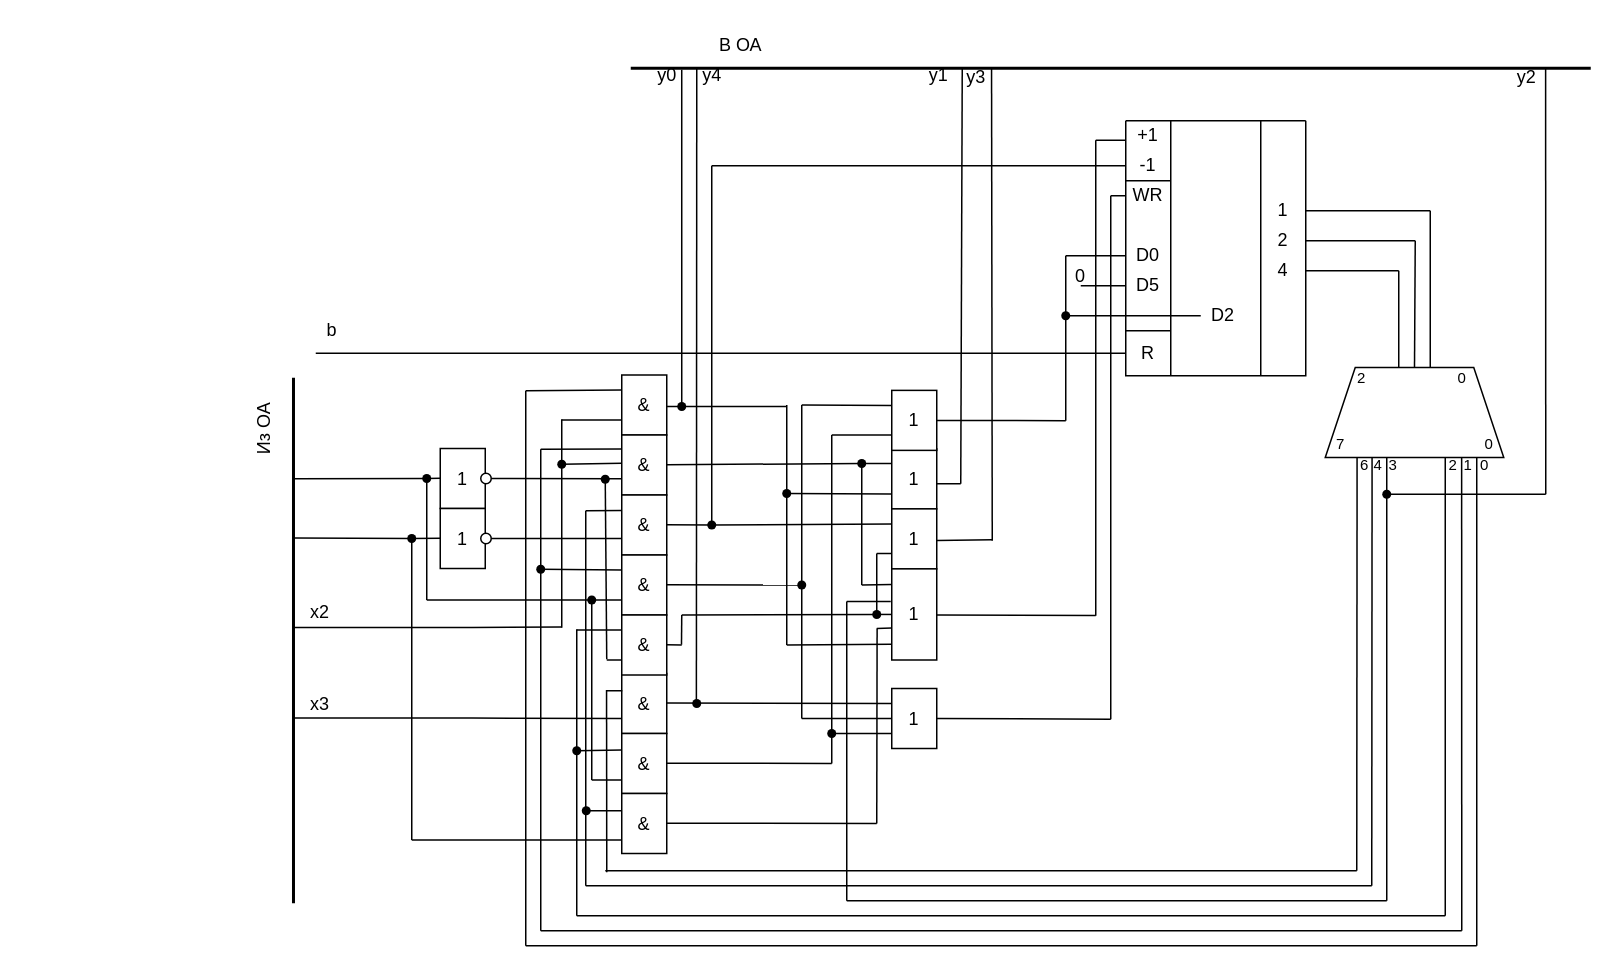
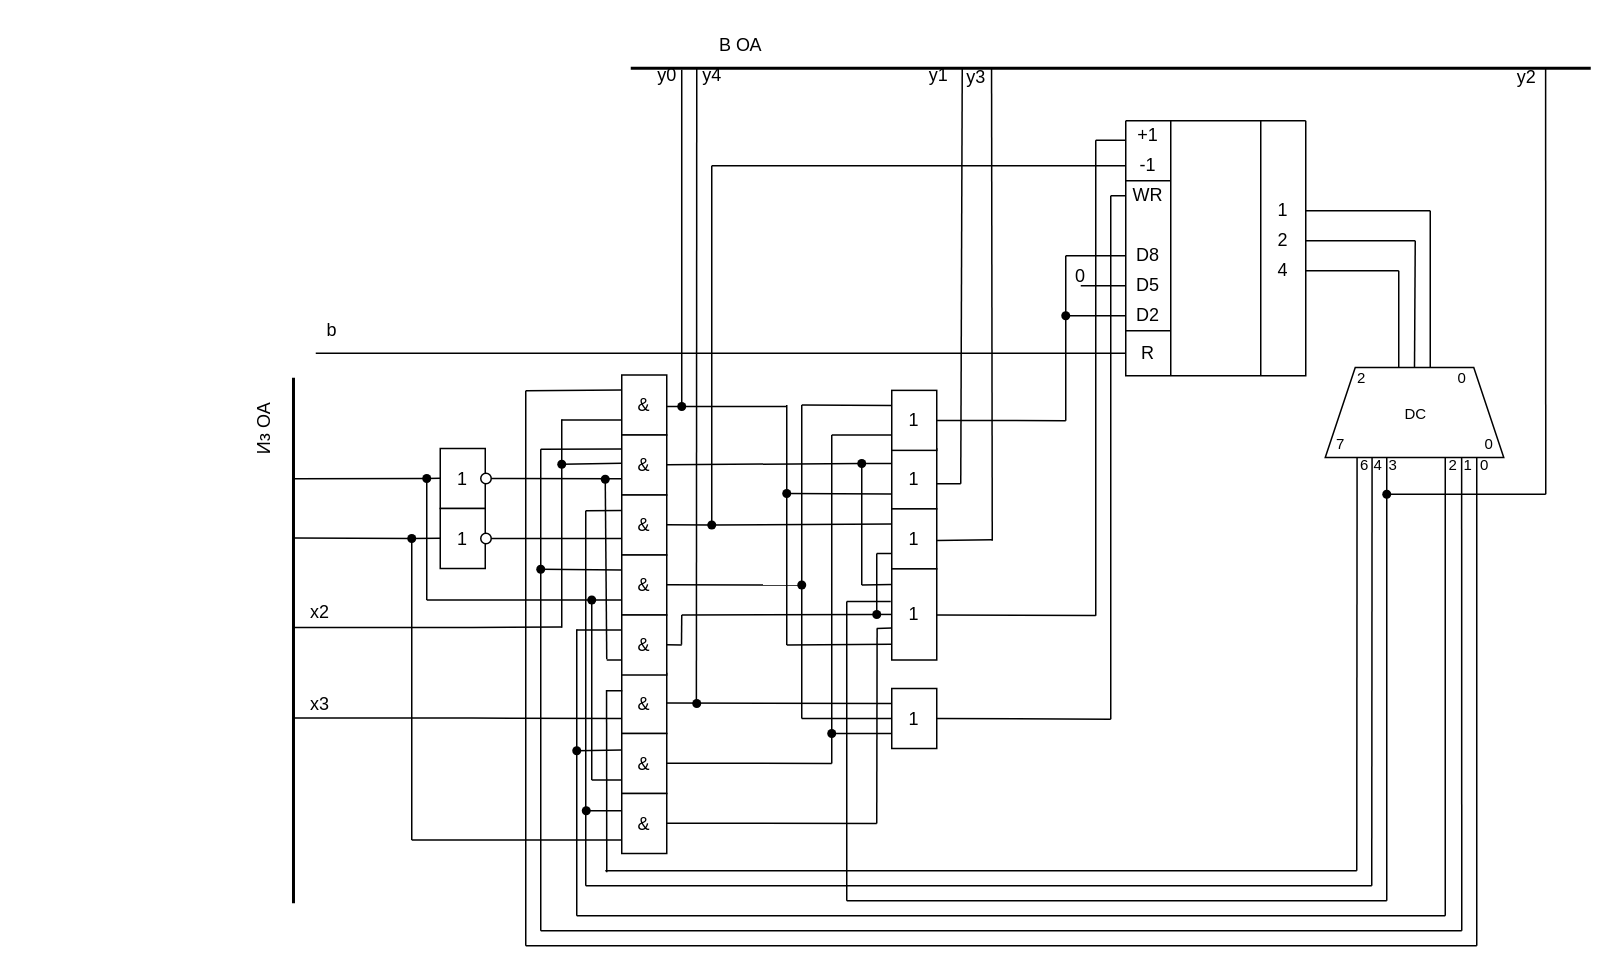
(1148, 256) -> (1148, 256)
(1223, 316) -> (1148, 316)
none -> (1415, 413)
